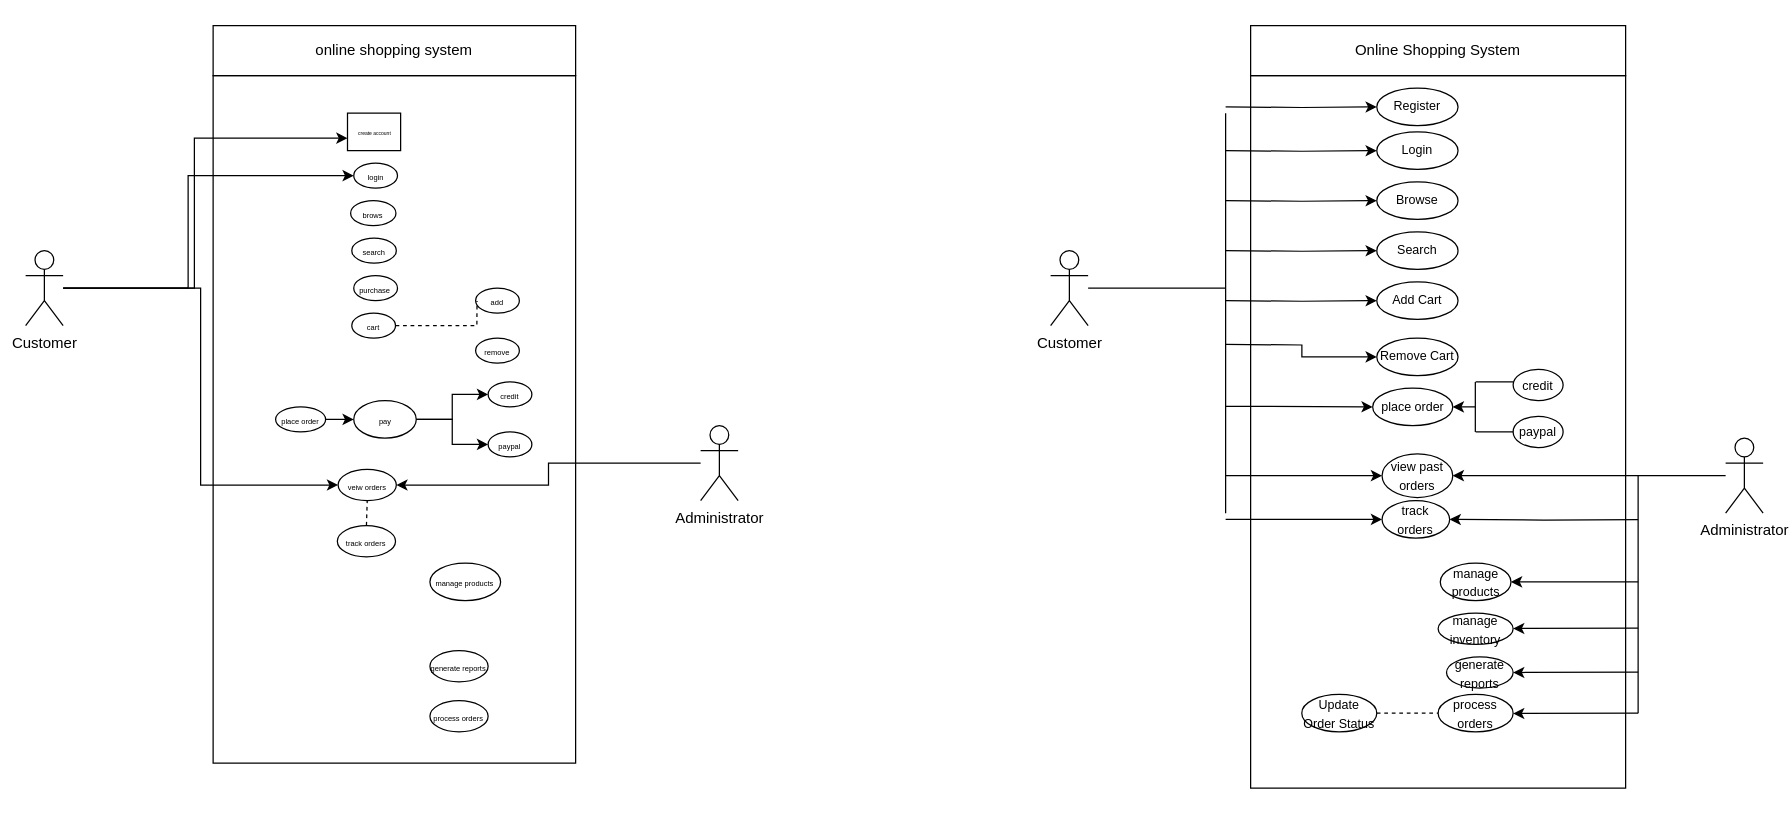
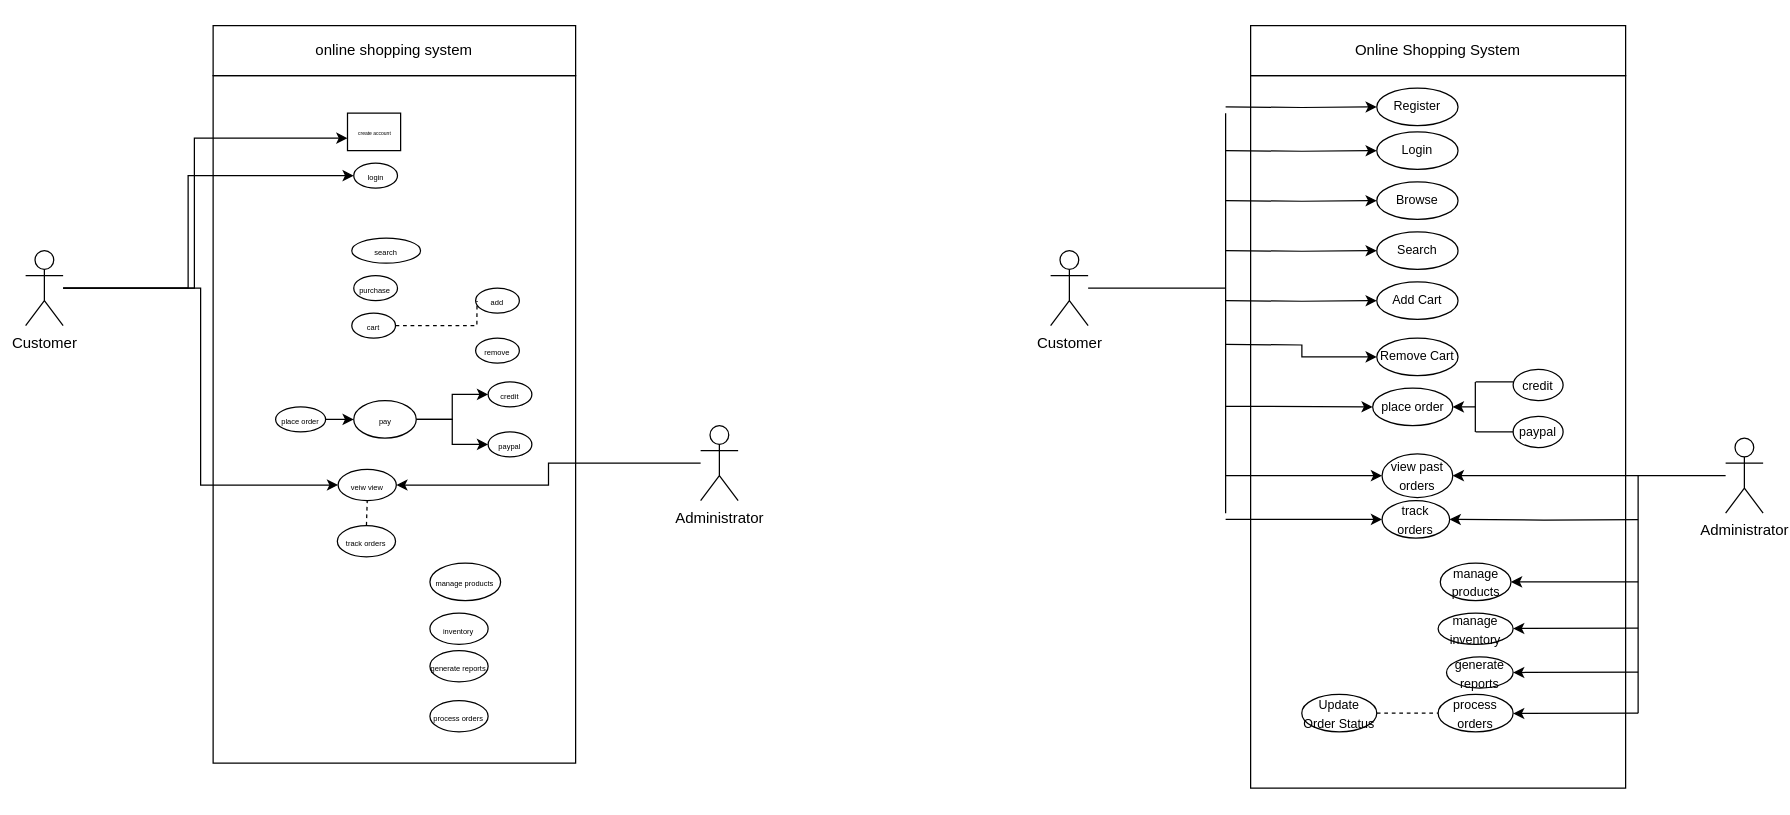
(373, 213) -> none
(374, 251) -> (386, 251)
(368, 486) -> (368, 486)
none -> (459, 629)
